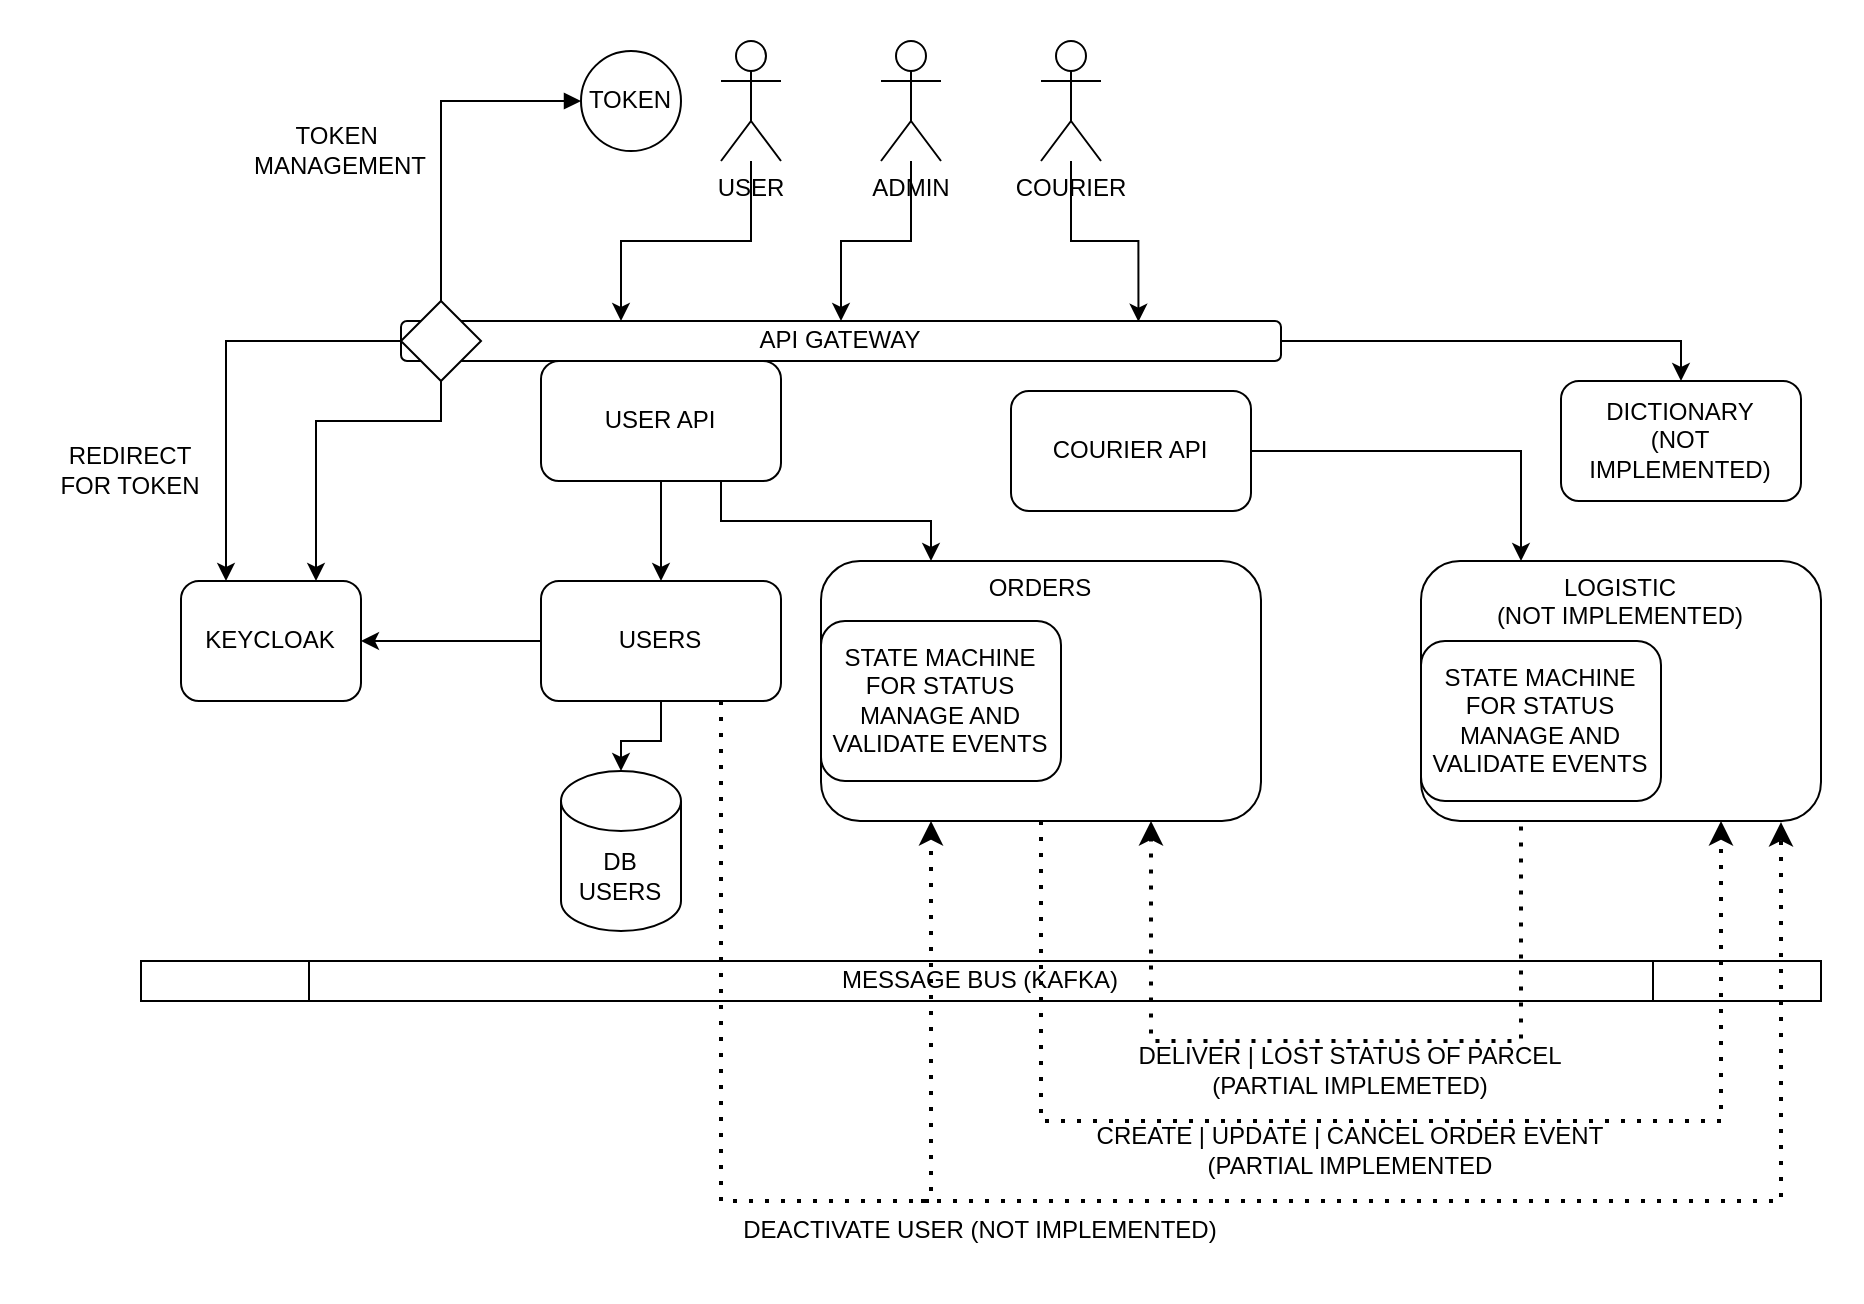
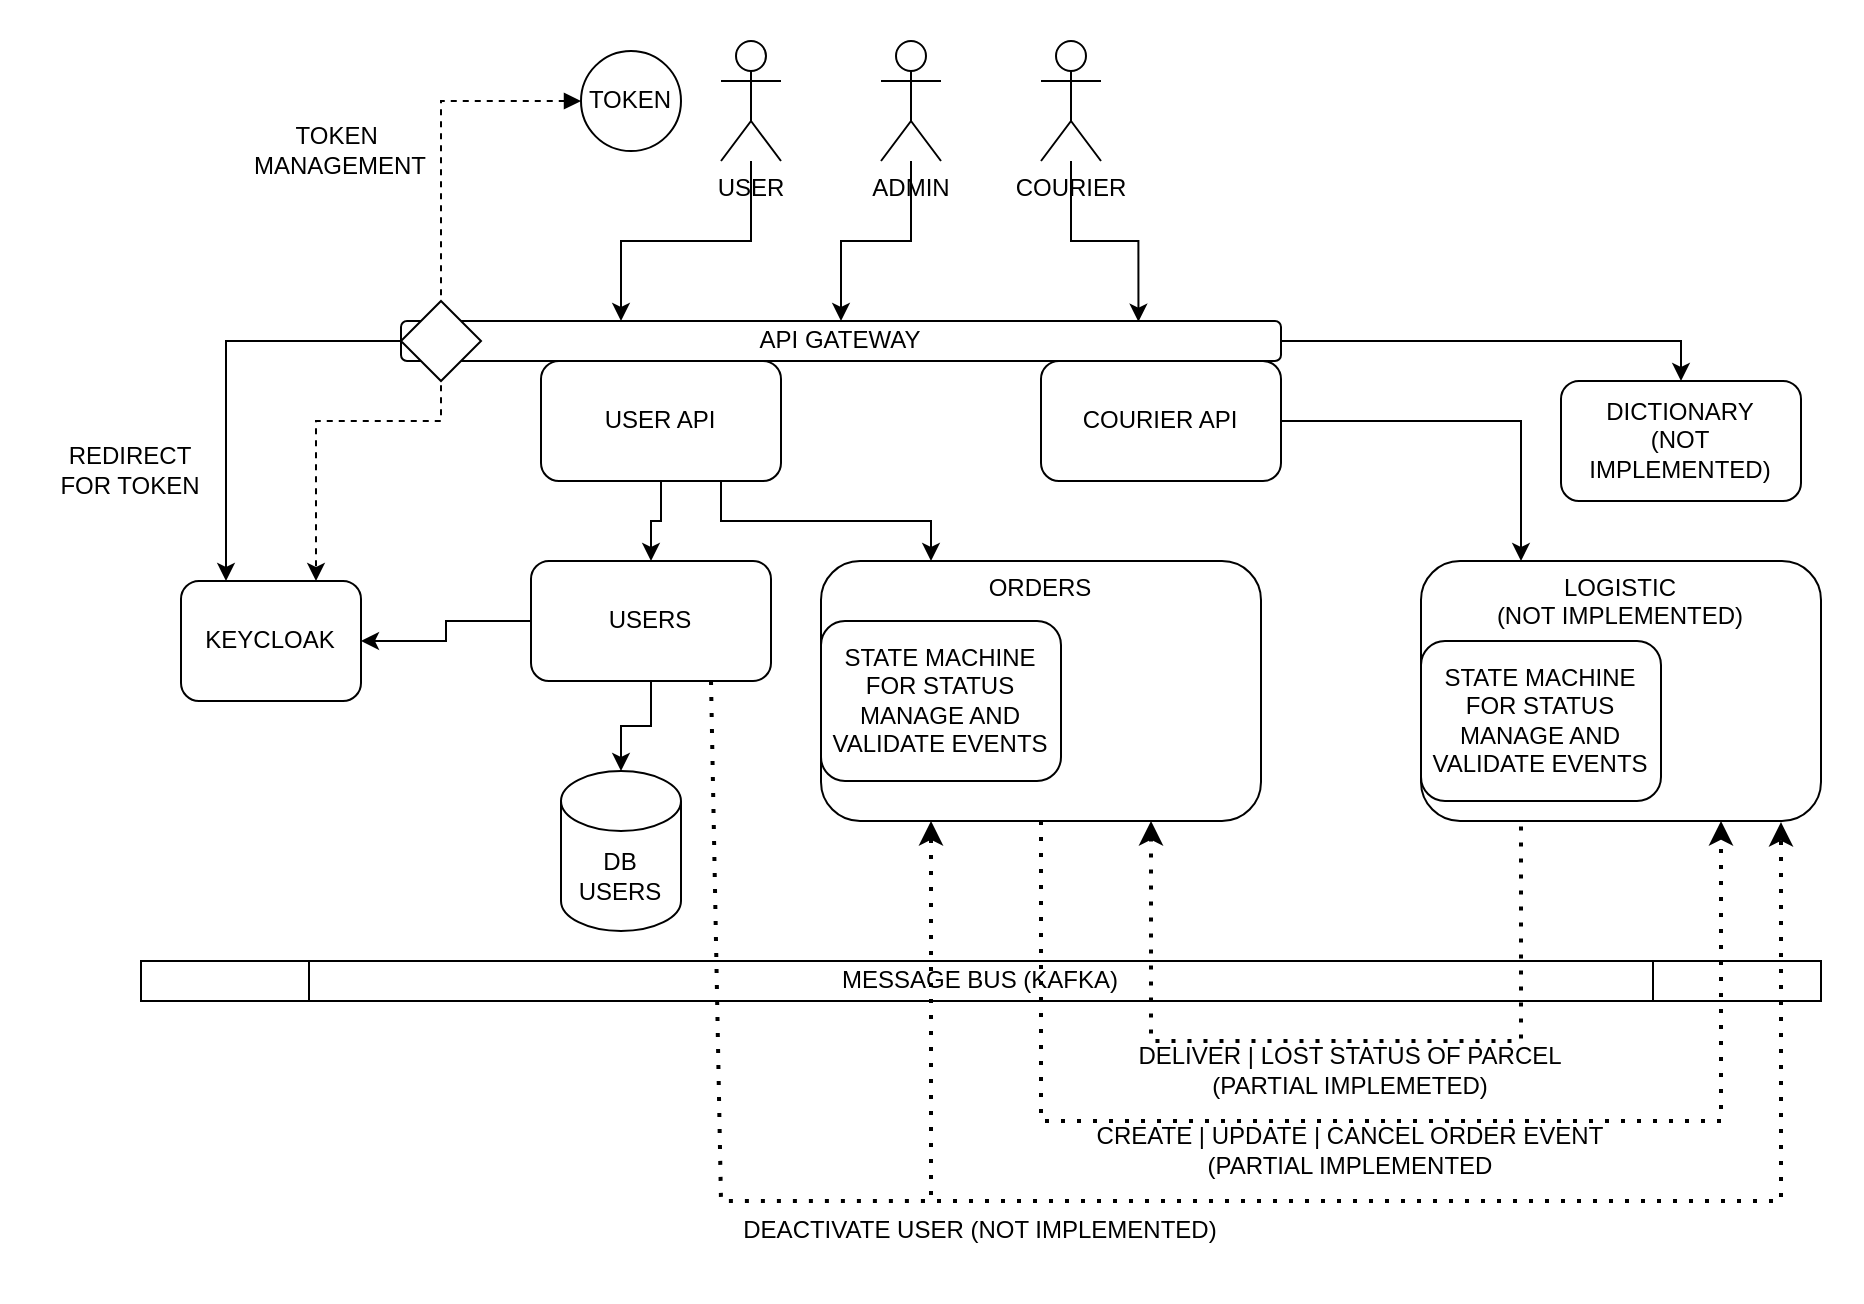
(441, 142) -> (441, 142)
(1131, 451) -> (1161, 421)
(661, 641) -> (651, 621)
